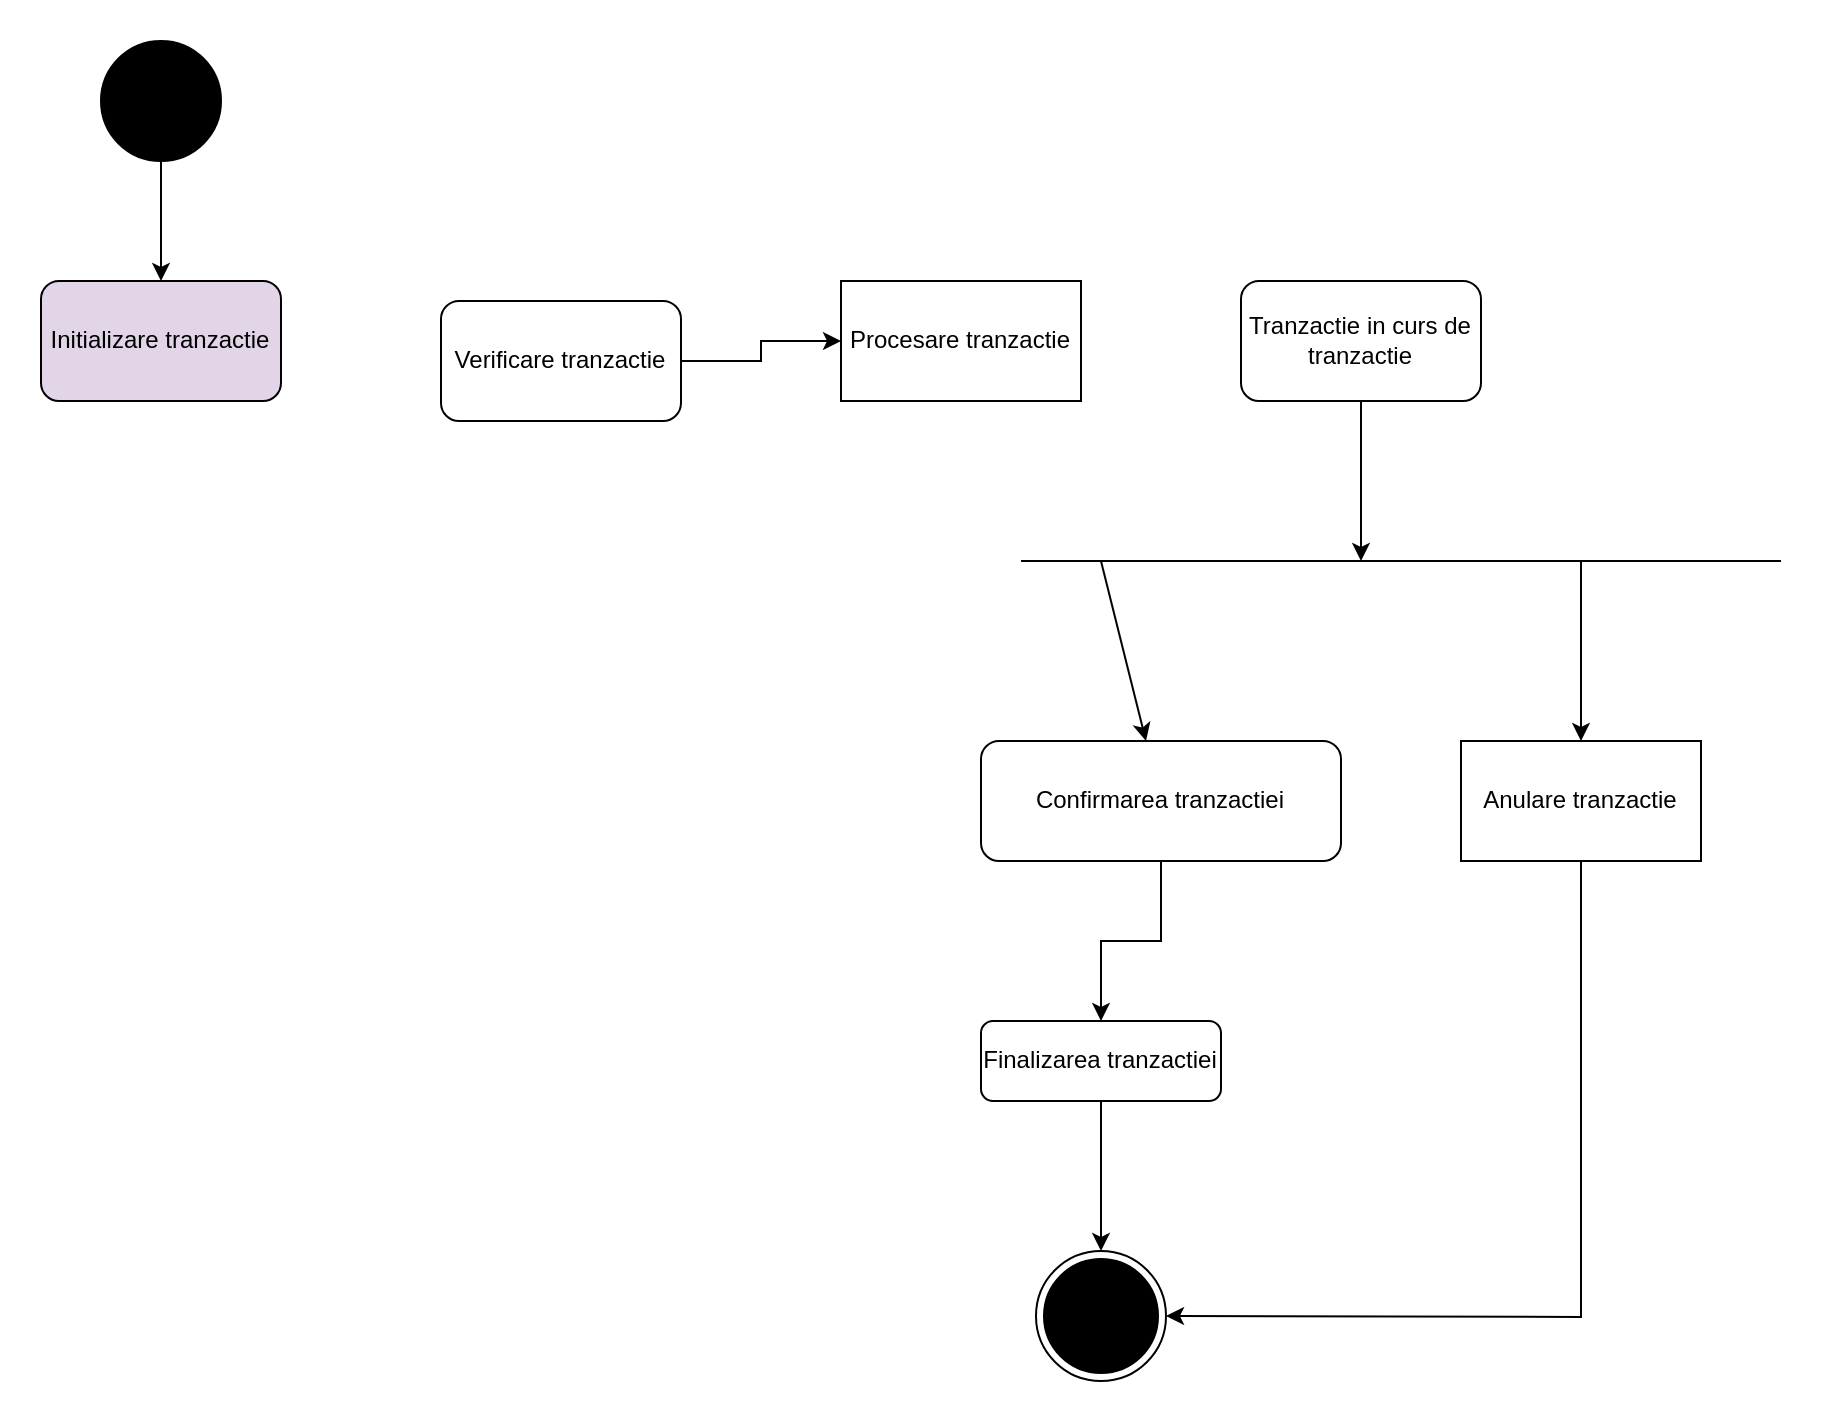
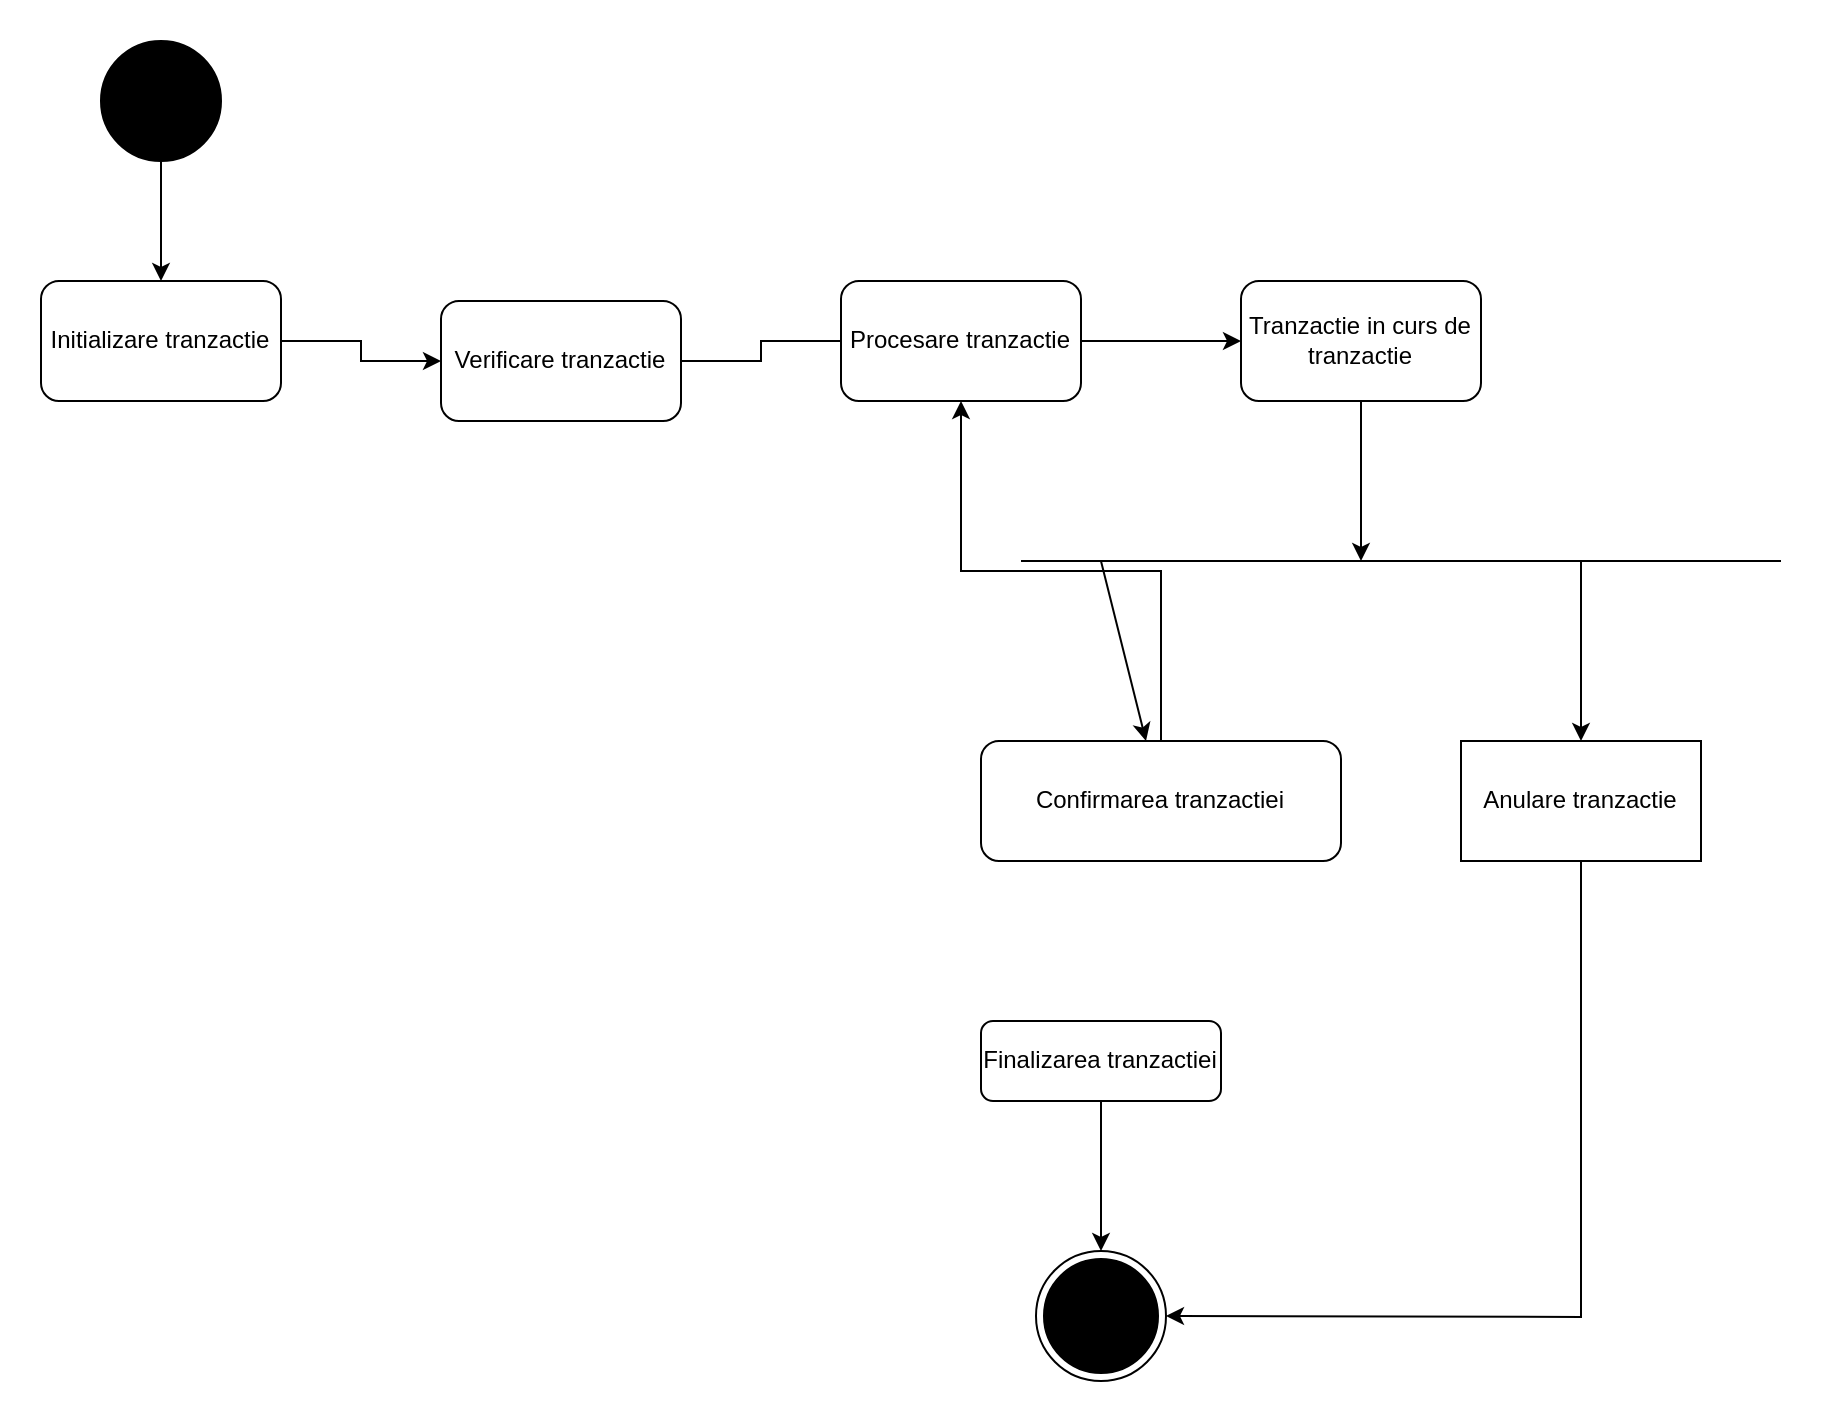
(161, 341) -> (161, 341)
(826, 341) -> (831, 341)
(961, 341) -> (961, 341)
none -> (1154, 341)
none -> (361, 344)
(1138, 941) -> (1068, 571)
